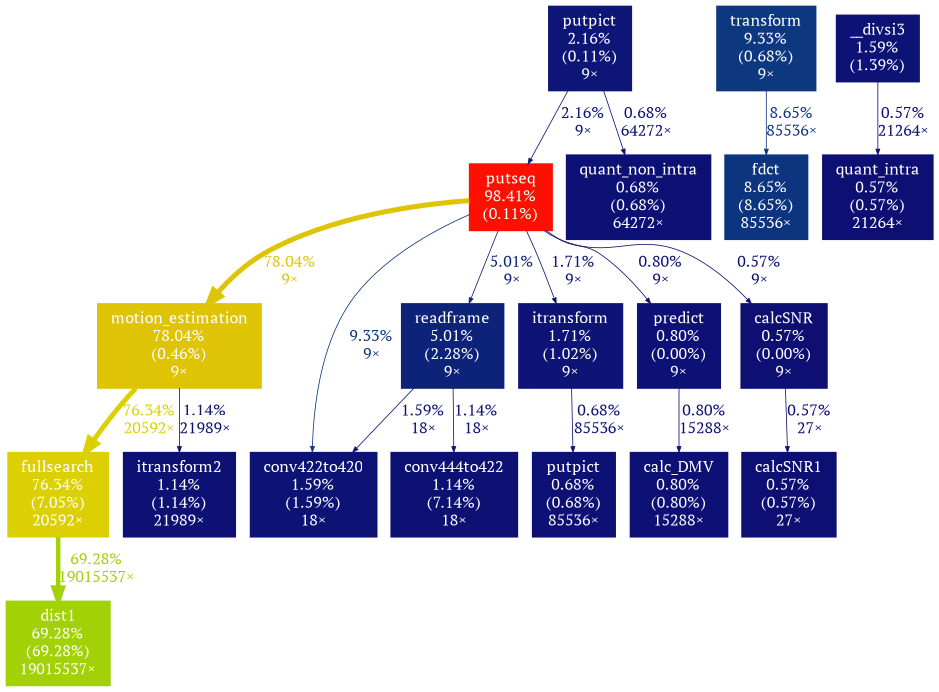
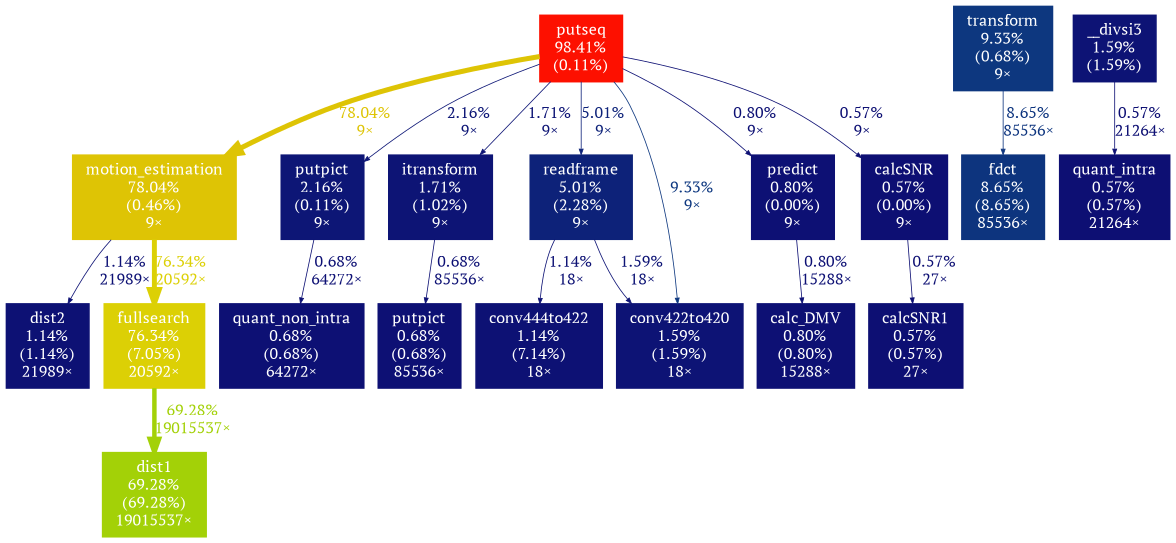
(878, 48) -> (1115, 48)
(549, 125) -> (450, 103)
(179, 495) -> (48, 346)
